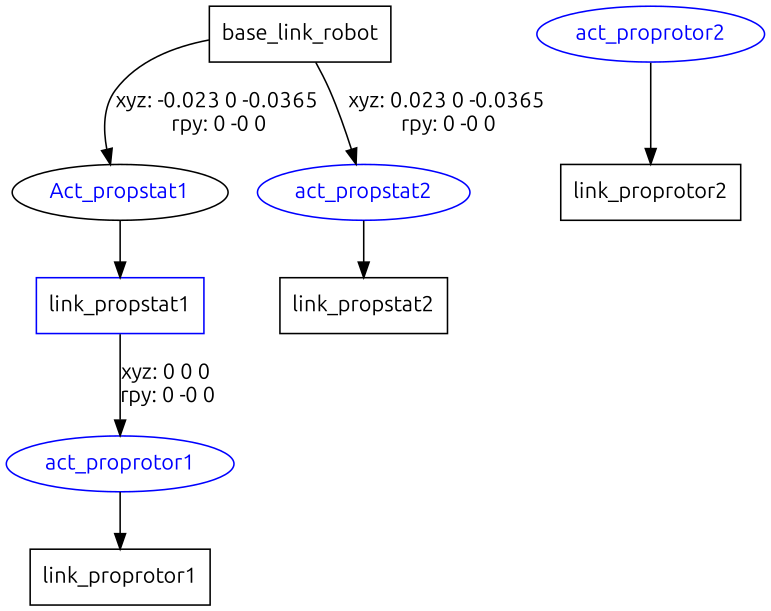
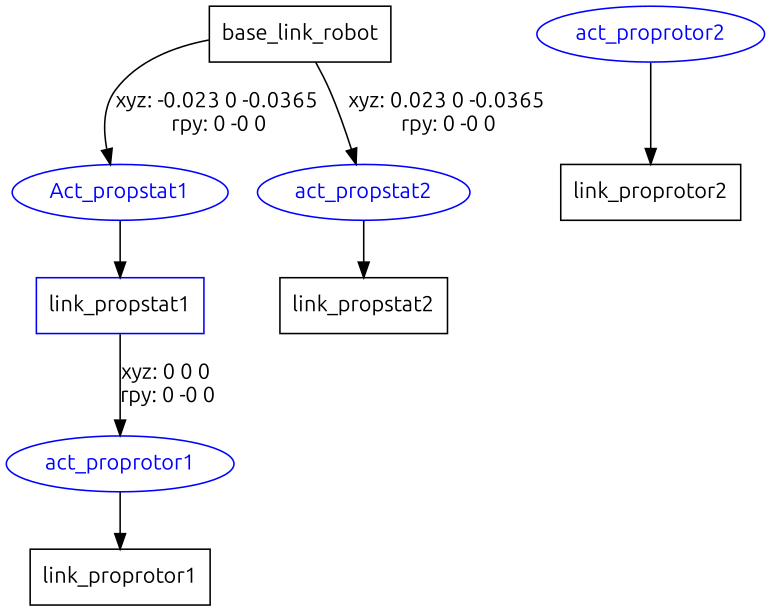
(120, 192) -> (120, 192)
